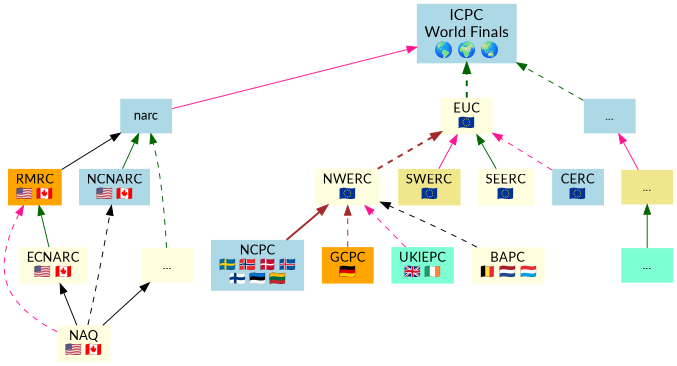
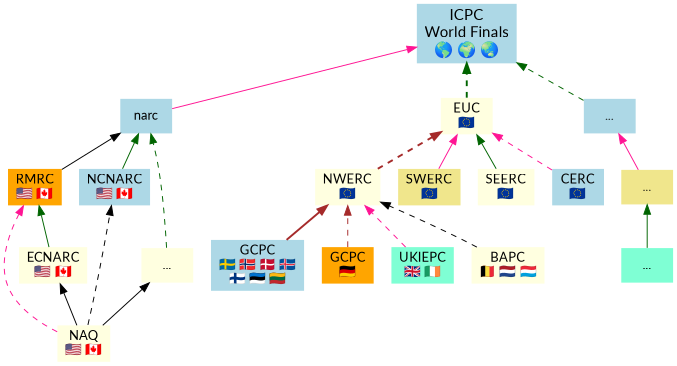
(258, 265) -> (258, 265)
